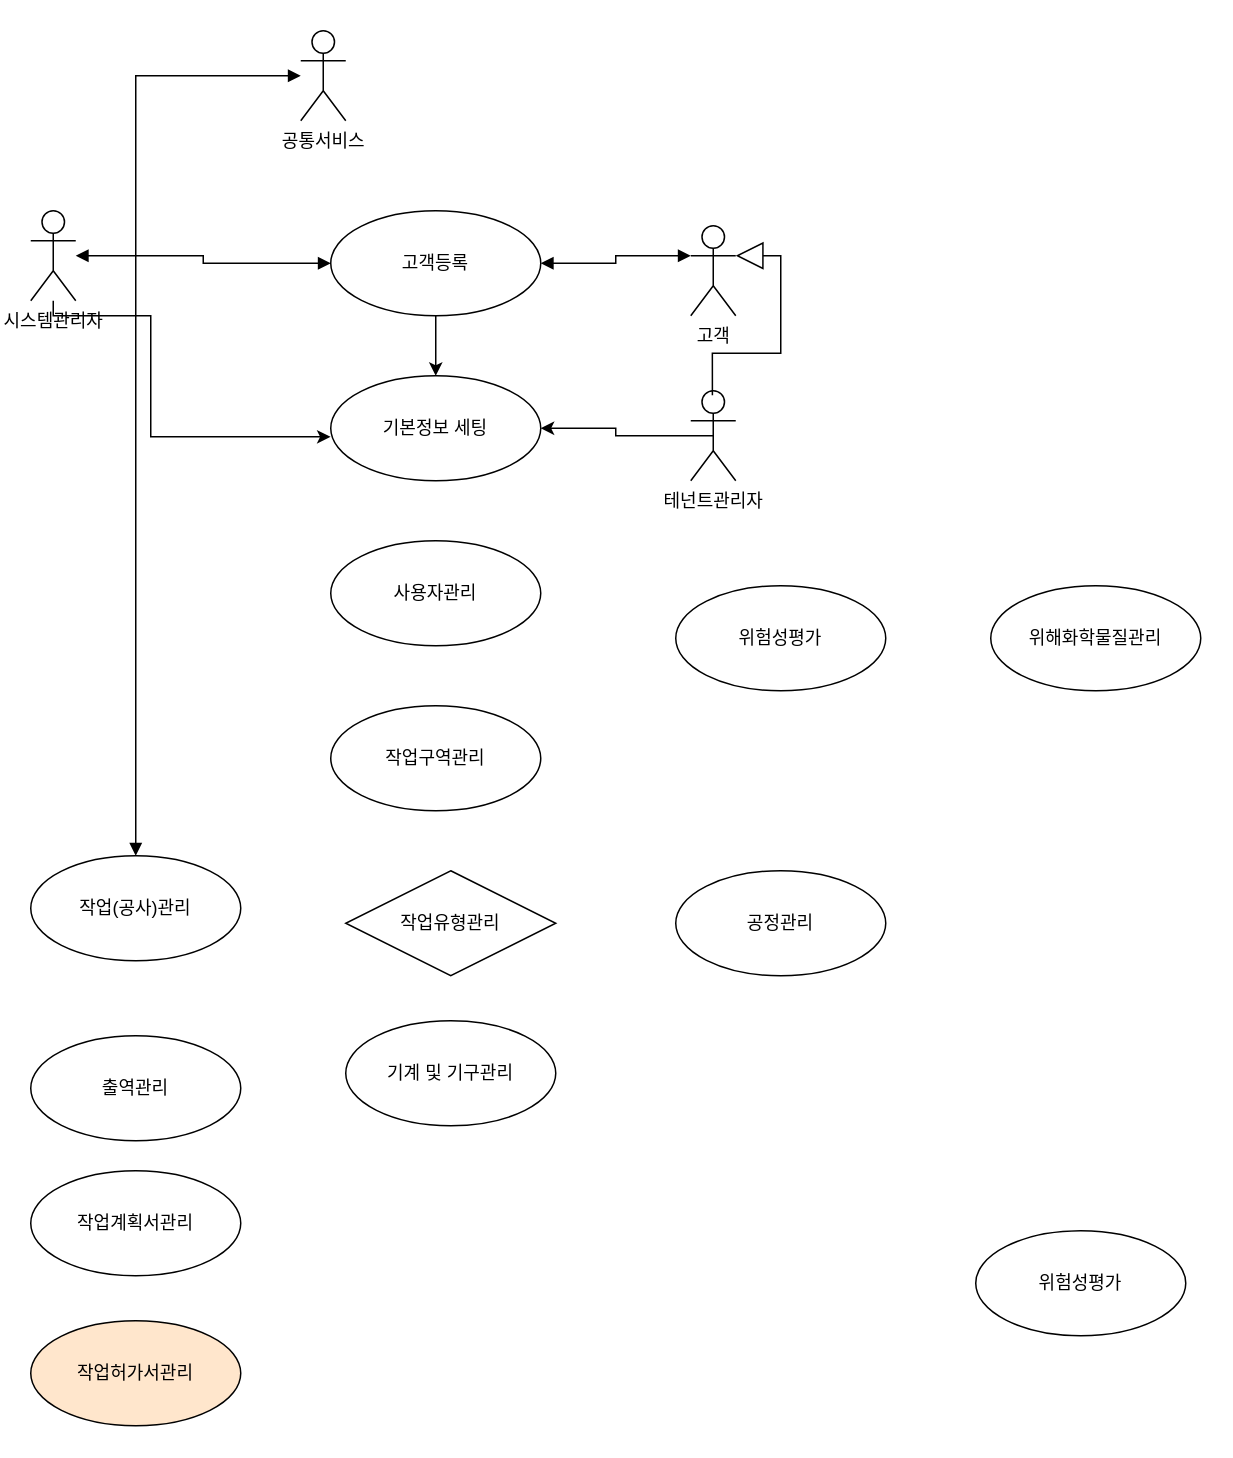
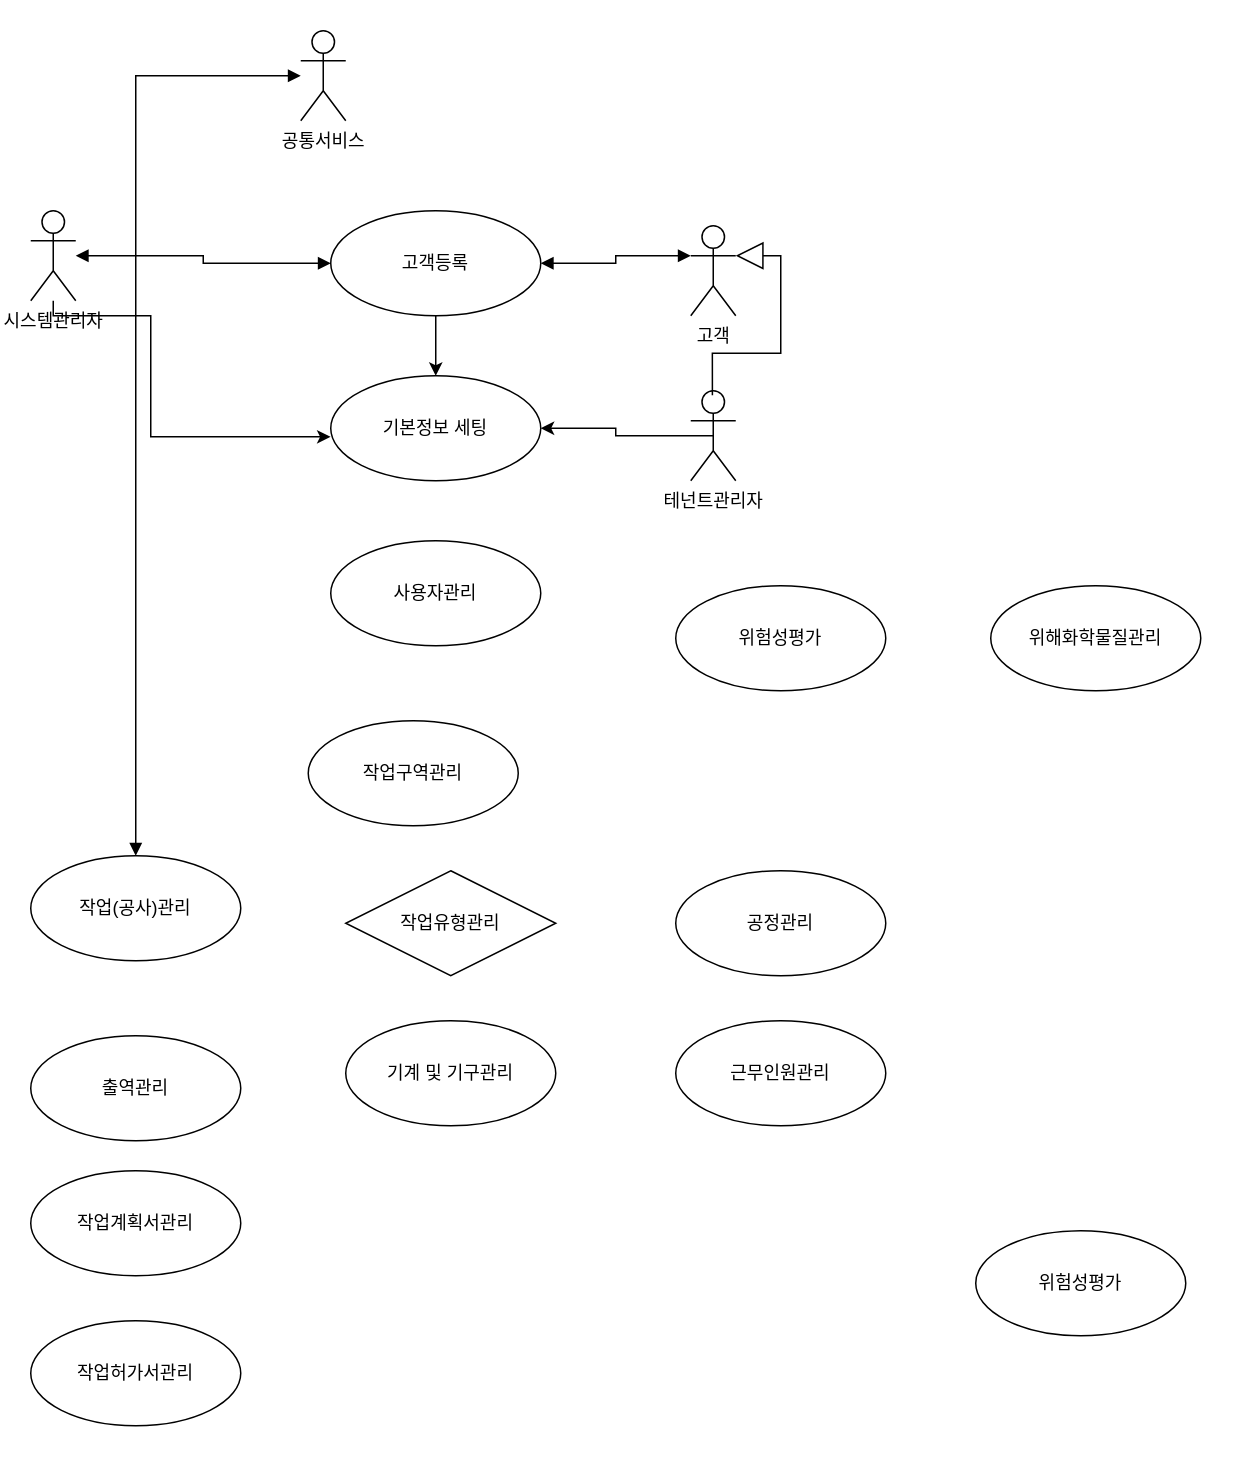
(436, 758) -> (413, 773)
none -> (781, 1073)
(136, 1373) -> (136, 1373)
